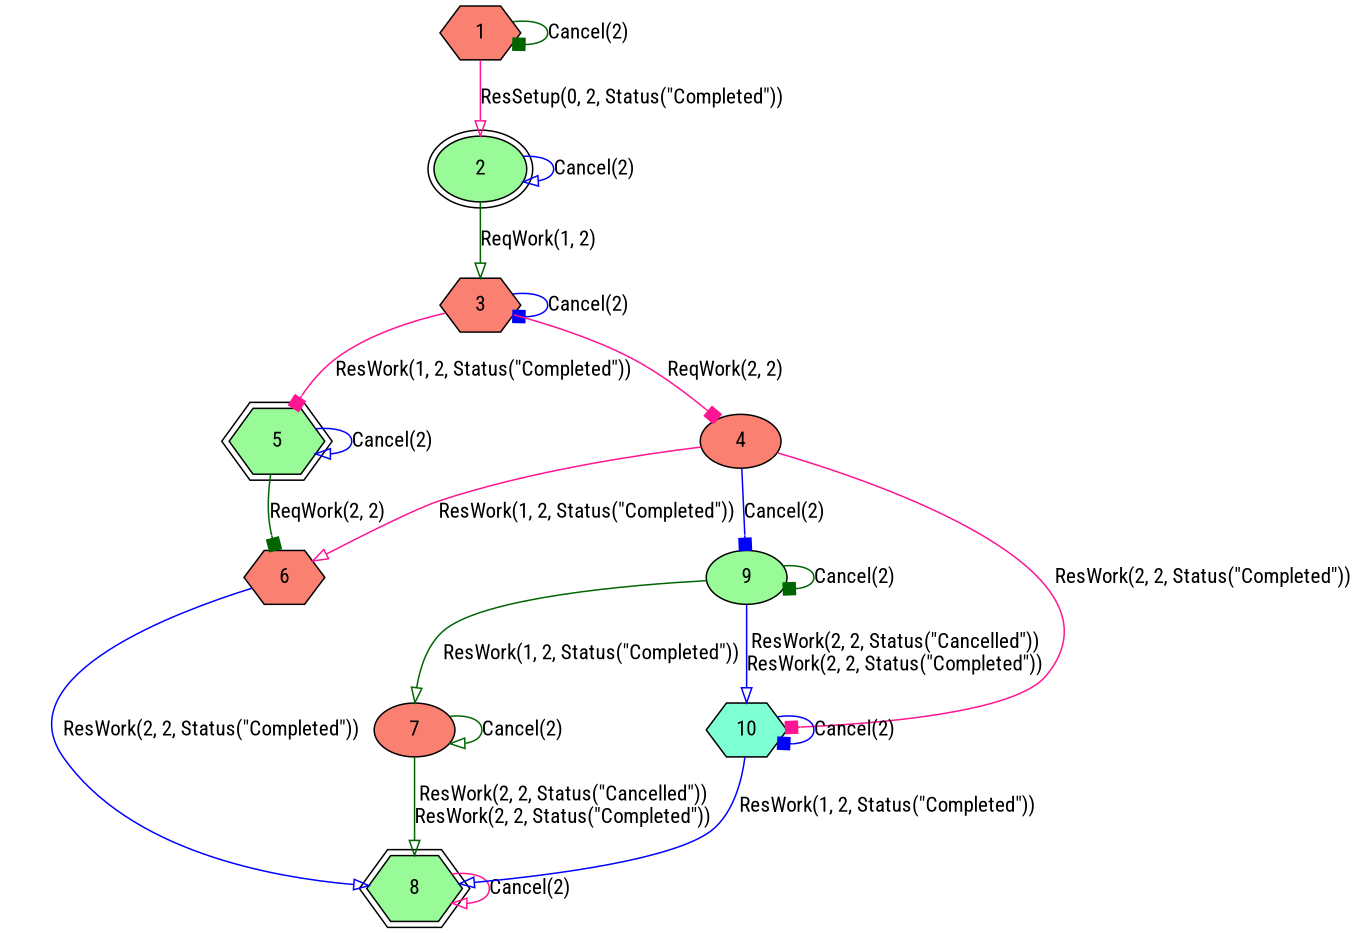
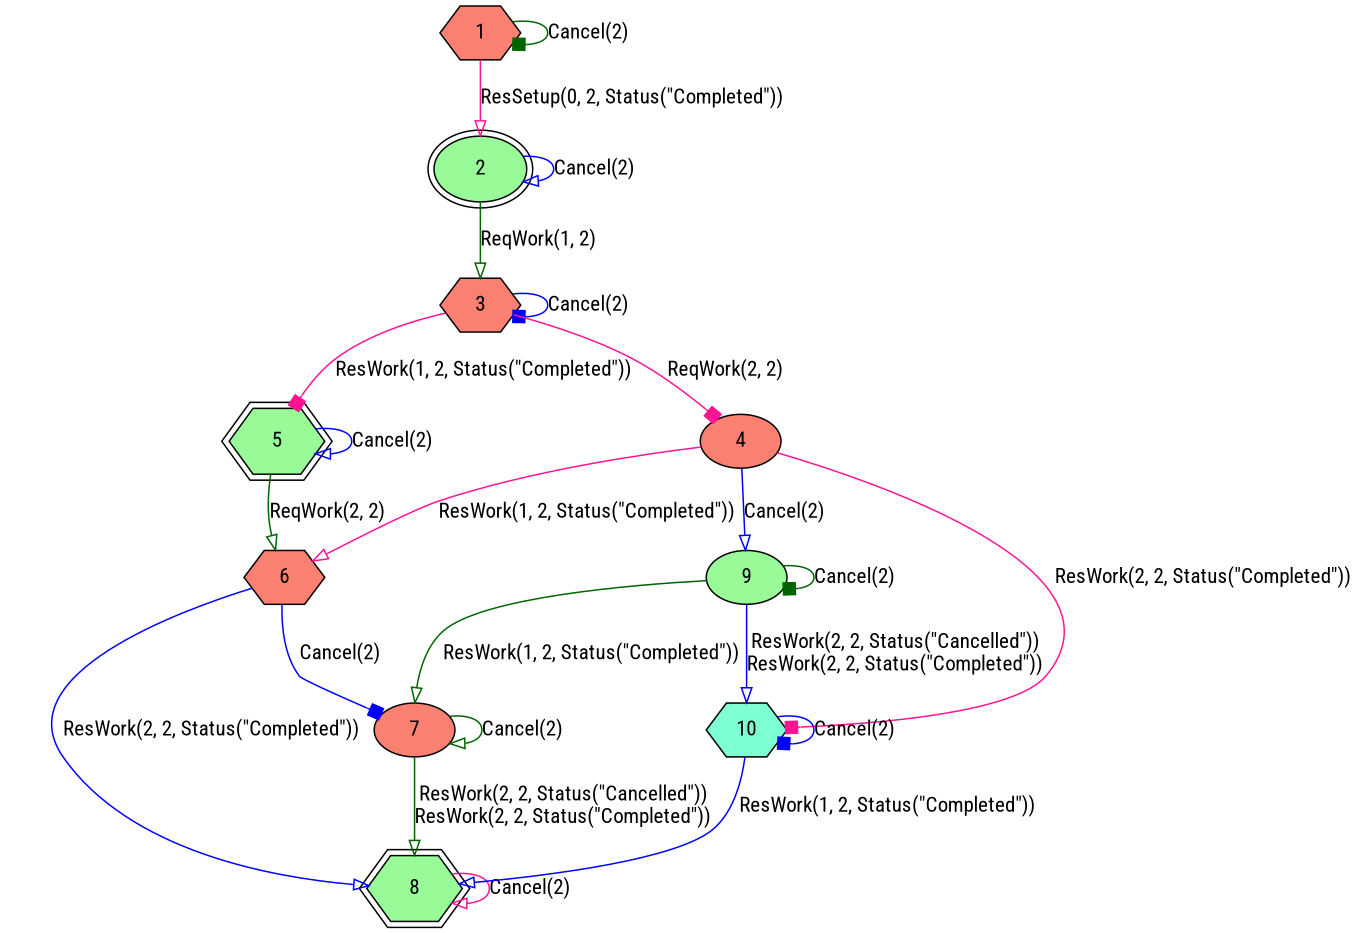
(743, 502) -> (743, 502)
(268, 505) -> (268, 505)
none -> (299, 676)
